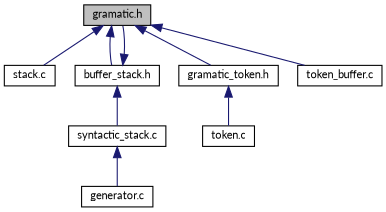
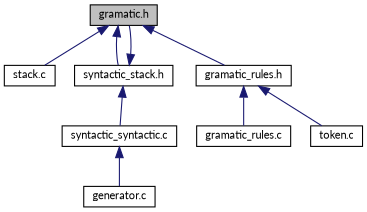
(117, 76) -> (124, 76)
(229, 76) -> (244, 76)
(340, 76) -> none
(117, 136) -> (119, 136)
none -> (244, 136)
